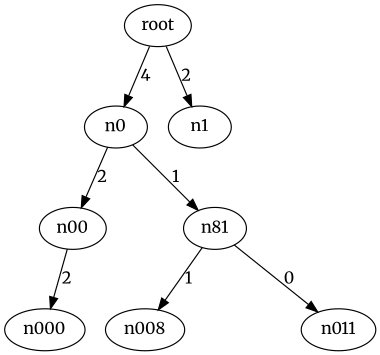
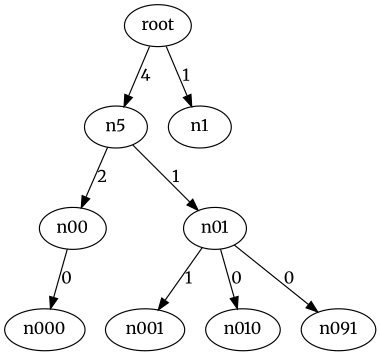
(186, 76) -> (186, 76)
(116, 127) -> (116, 127)
(215, 228) -> (215, 228)
(67, 279) -> (67, 279)
(145, 330) -> (145, 330)
none -> (243, 330)
(339, 330) -> (339, 330)
